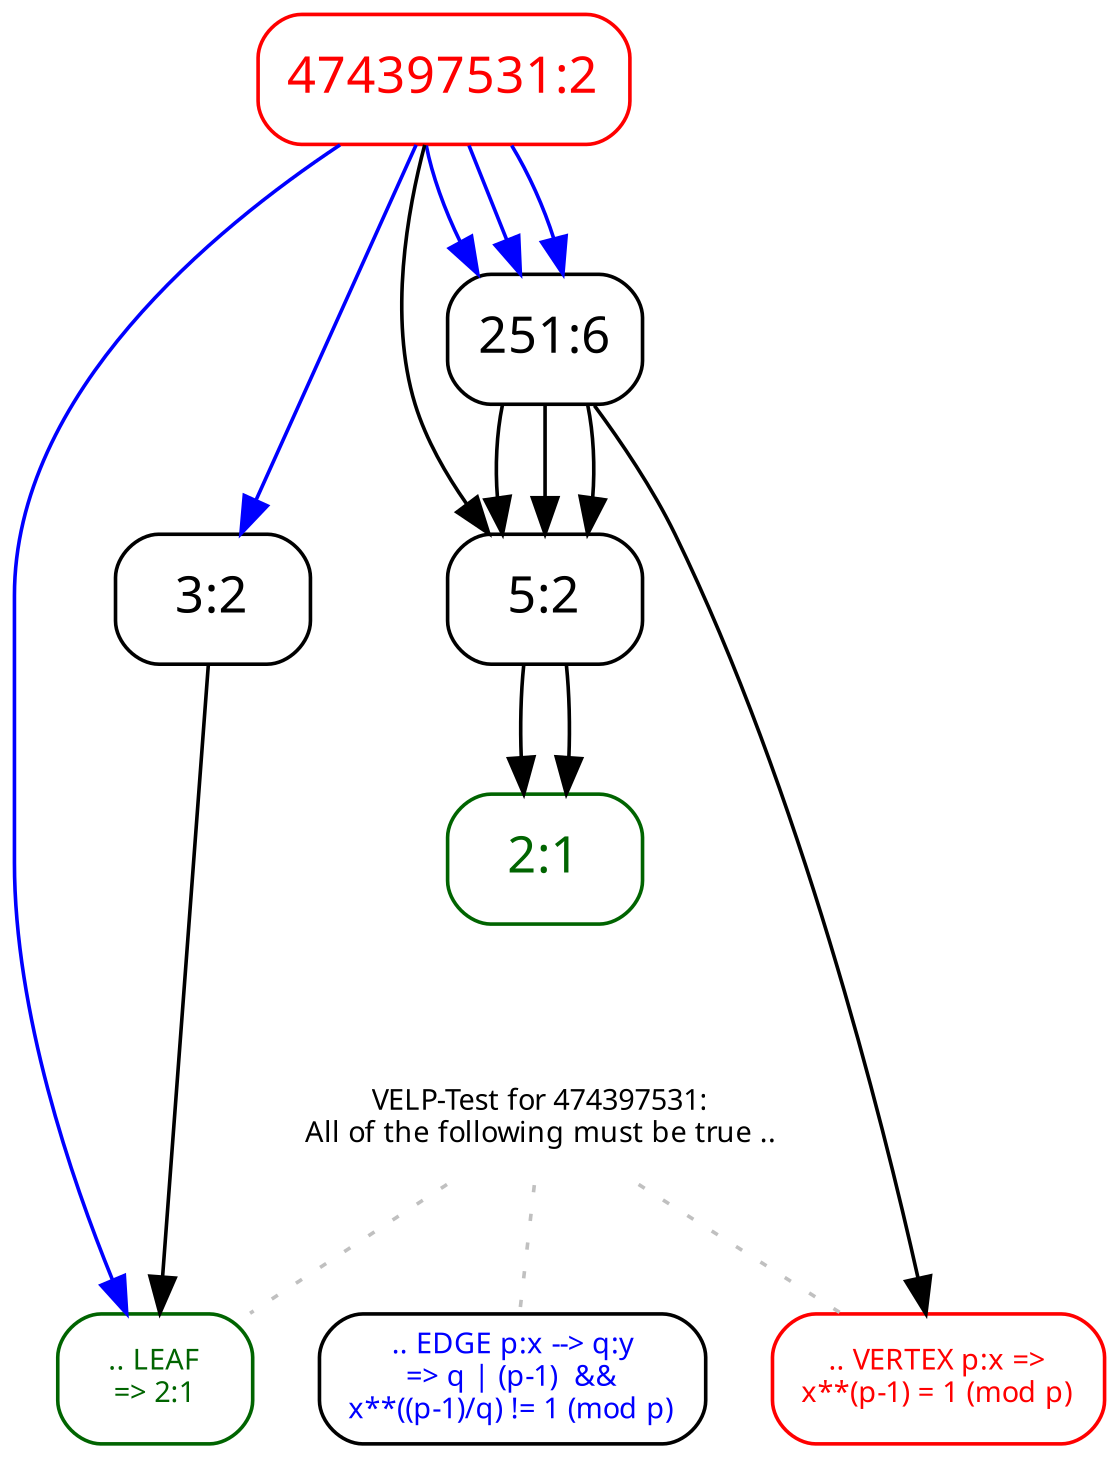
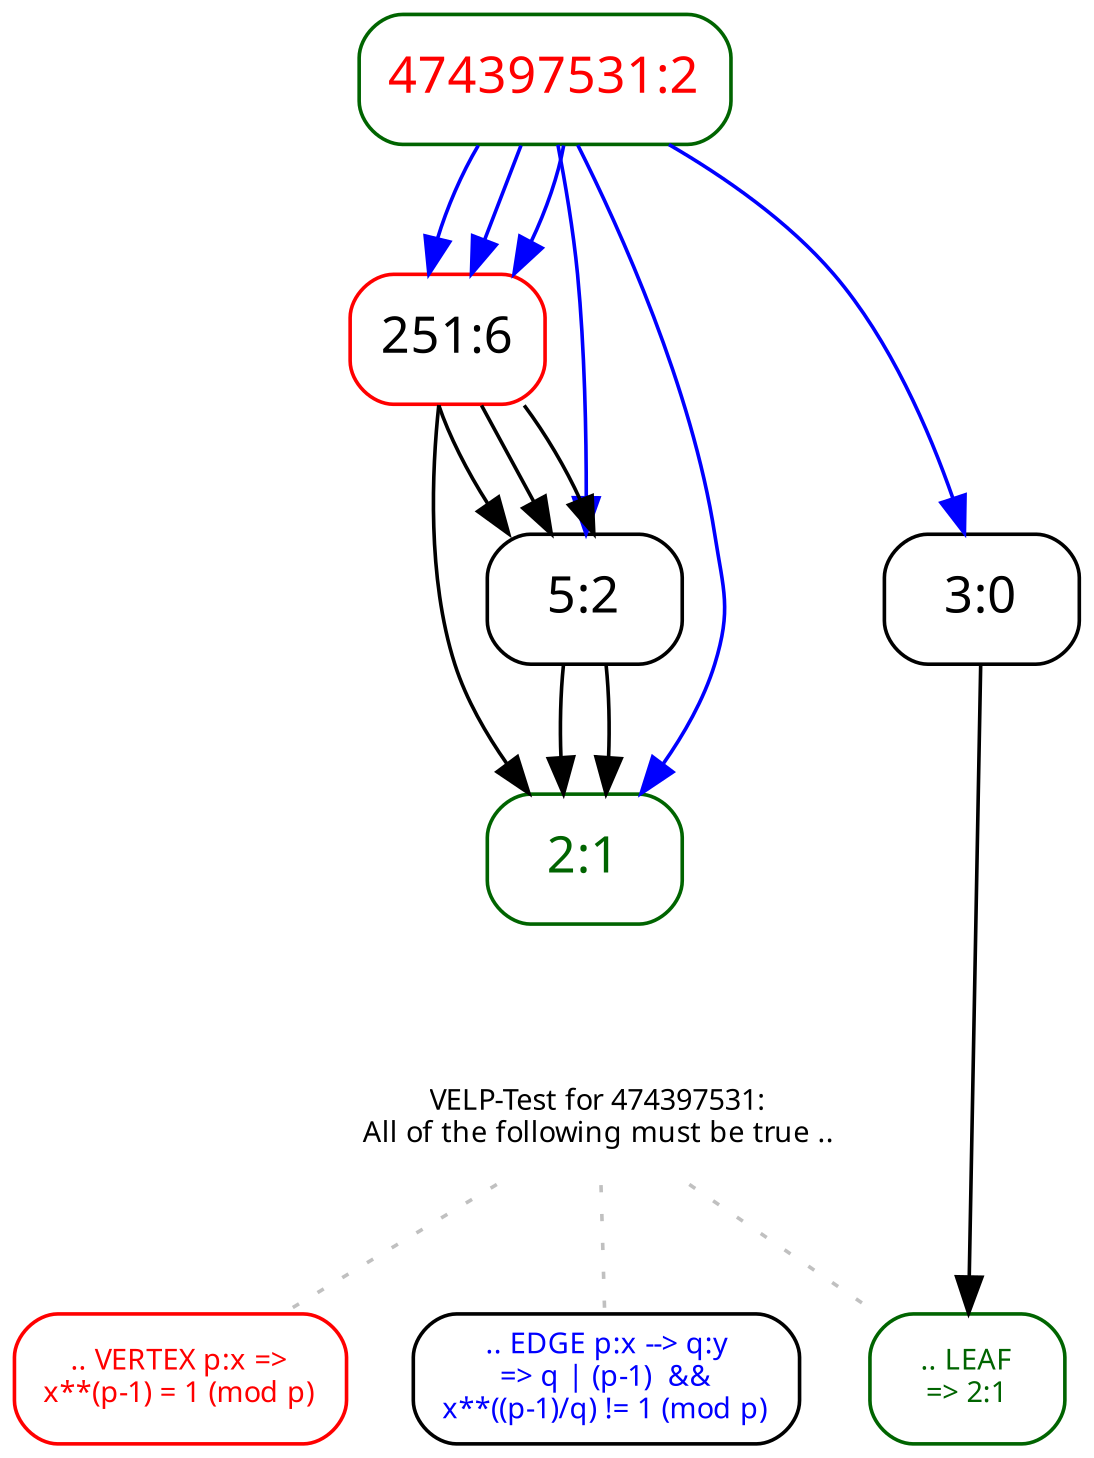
(444, 79) -> (545, 79)
(403, 331) -> (581, 320)
(545, 339) -> (448, 339)
(213, 599) -> (982, 599)
(14, 656) -> (697, 451)
(793, 827) -> (439, 592)
